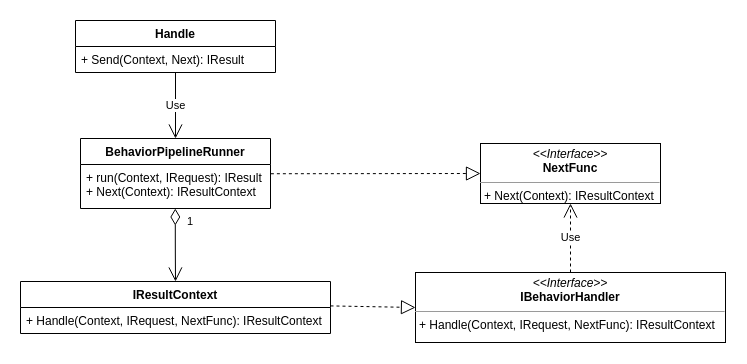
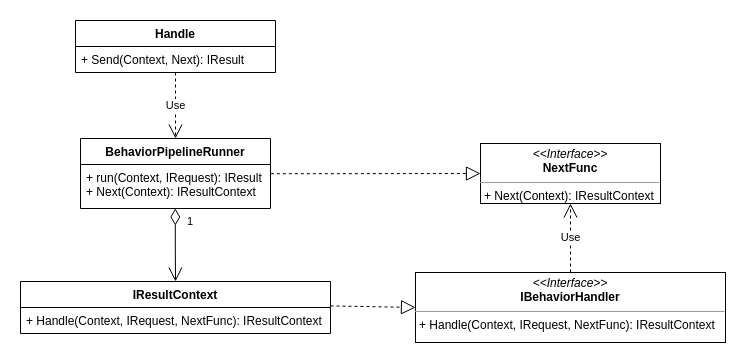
(176, 86) -> (176, 86)
